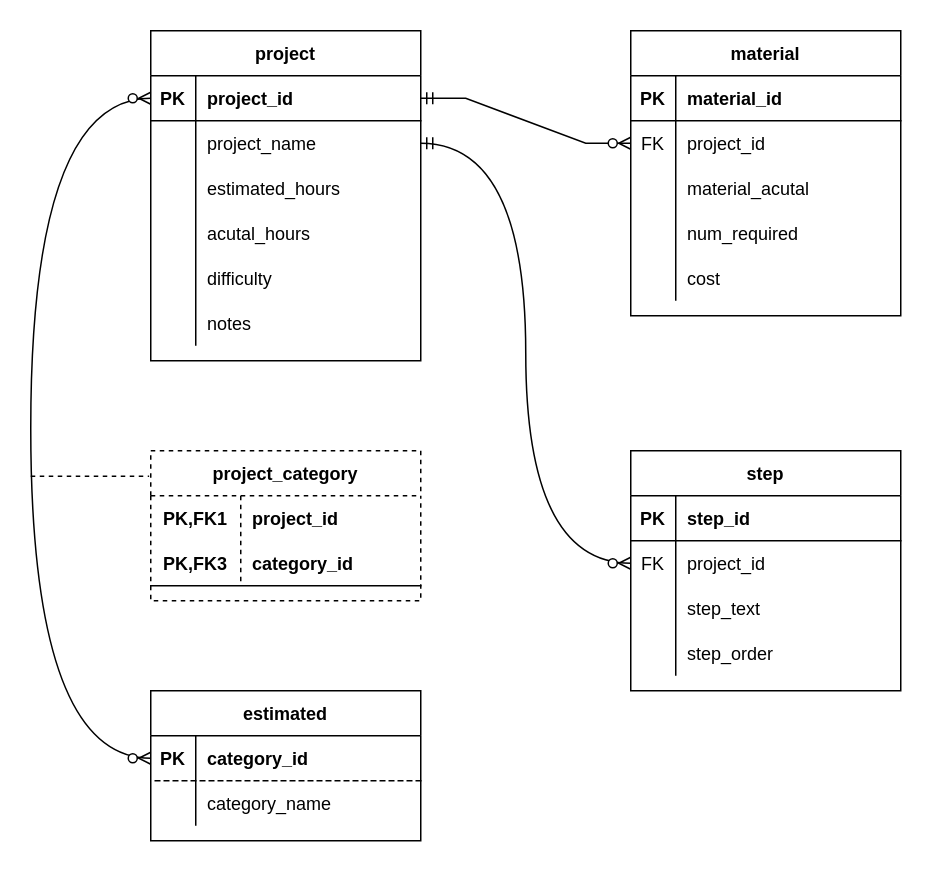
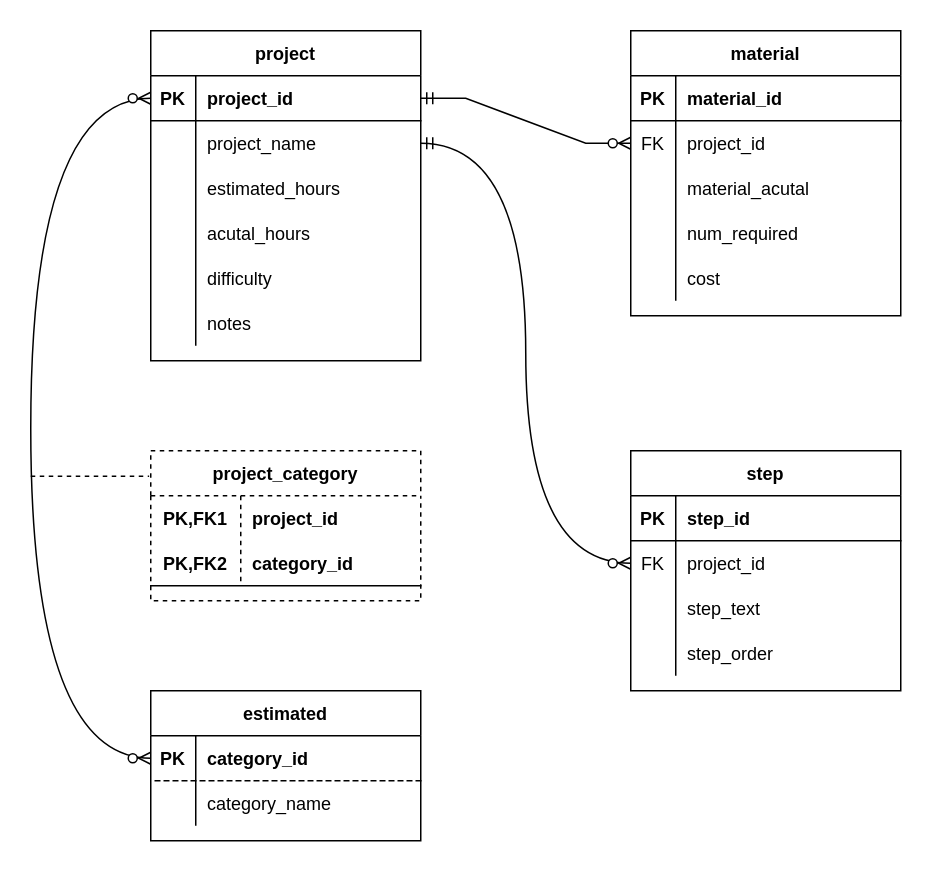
(195, 564) -> (195, 564)
